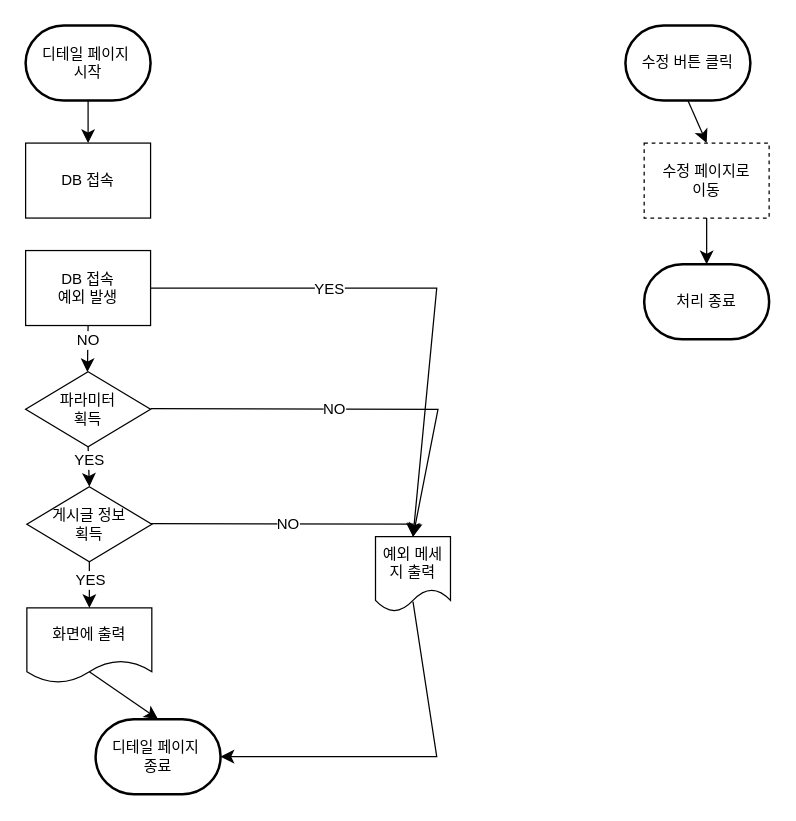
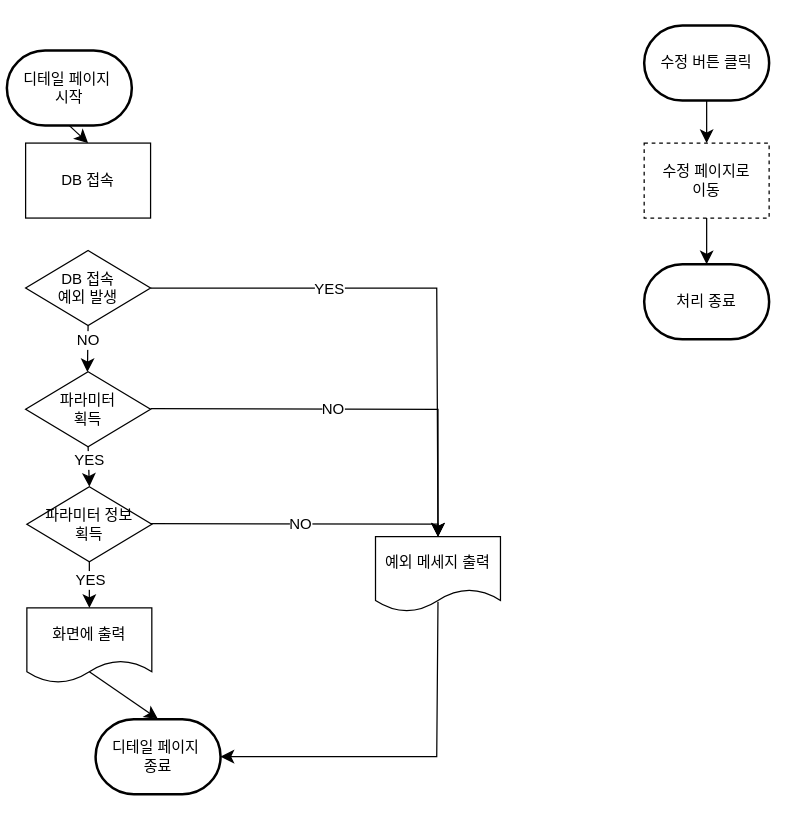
(88, 63) -> (69, 88)
(688, 63) -> (707, 63)
(88, 288) -> (88, 288)
(89, 524) -> (89, 524)
(413, 574) -> (438, 574)
